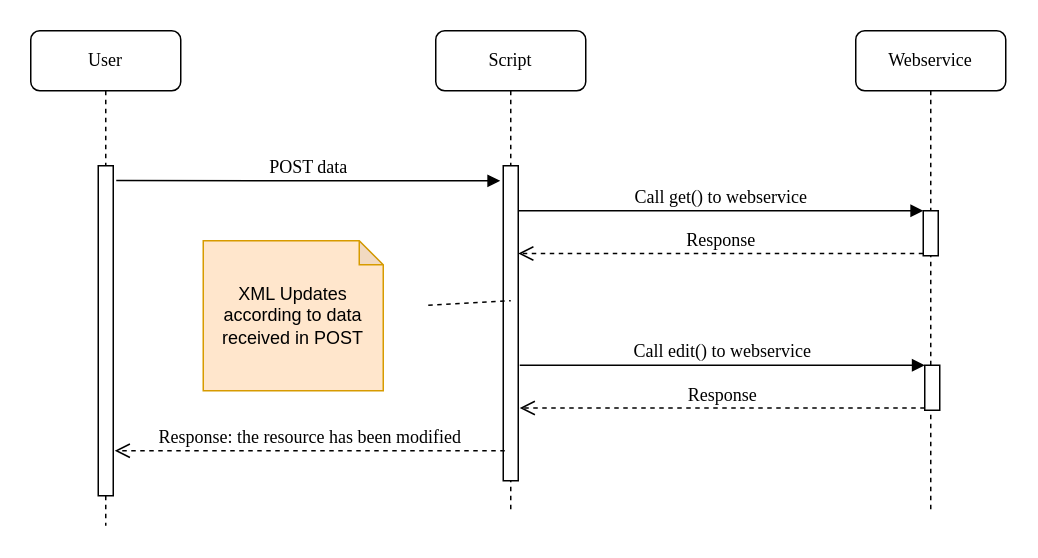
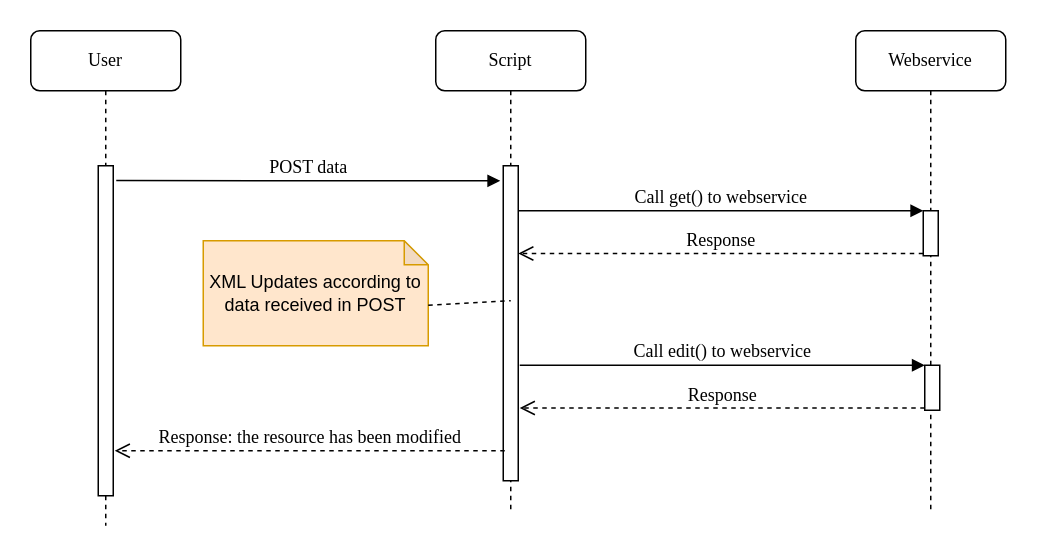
(293, 316) -> (316, 293)
